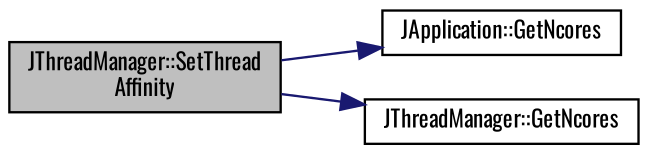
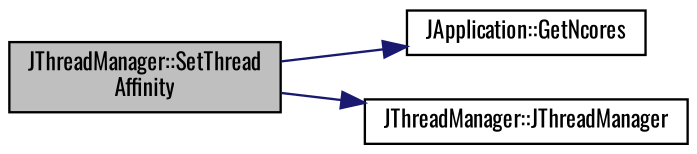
(502, 122) -> (526, 122)
